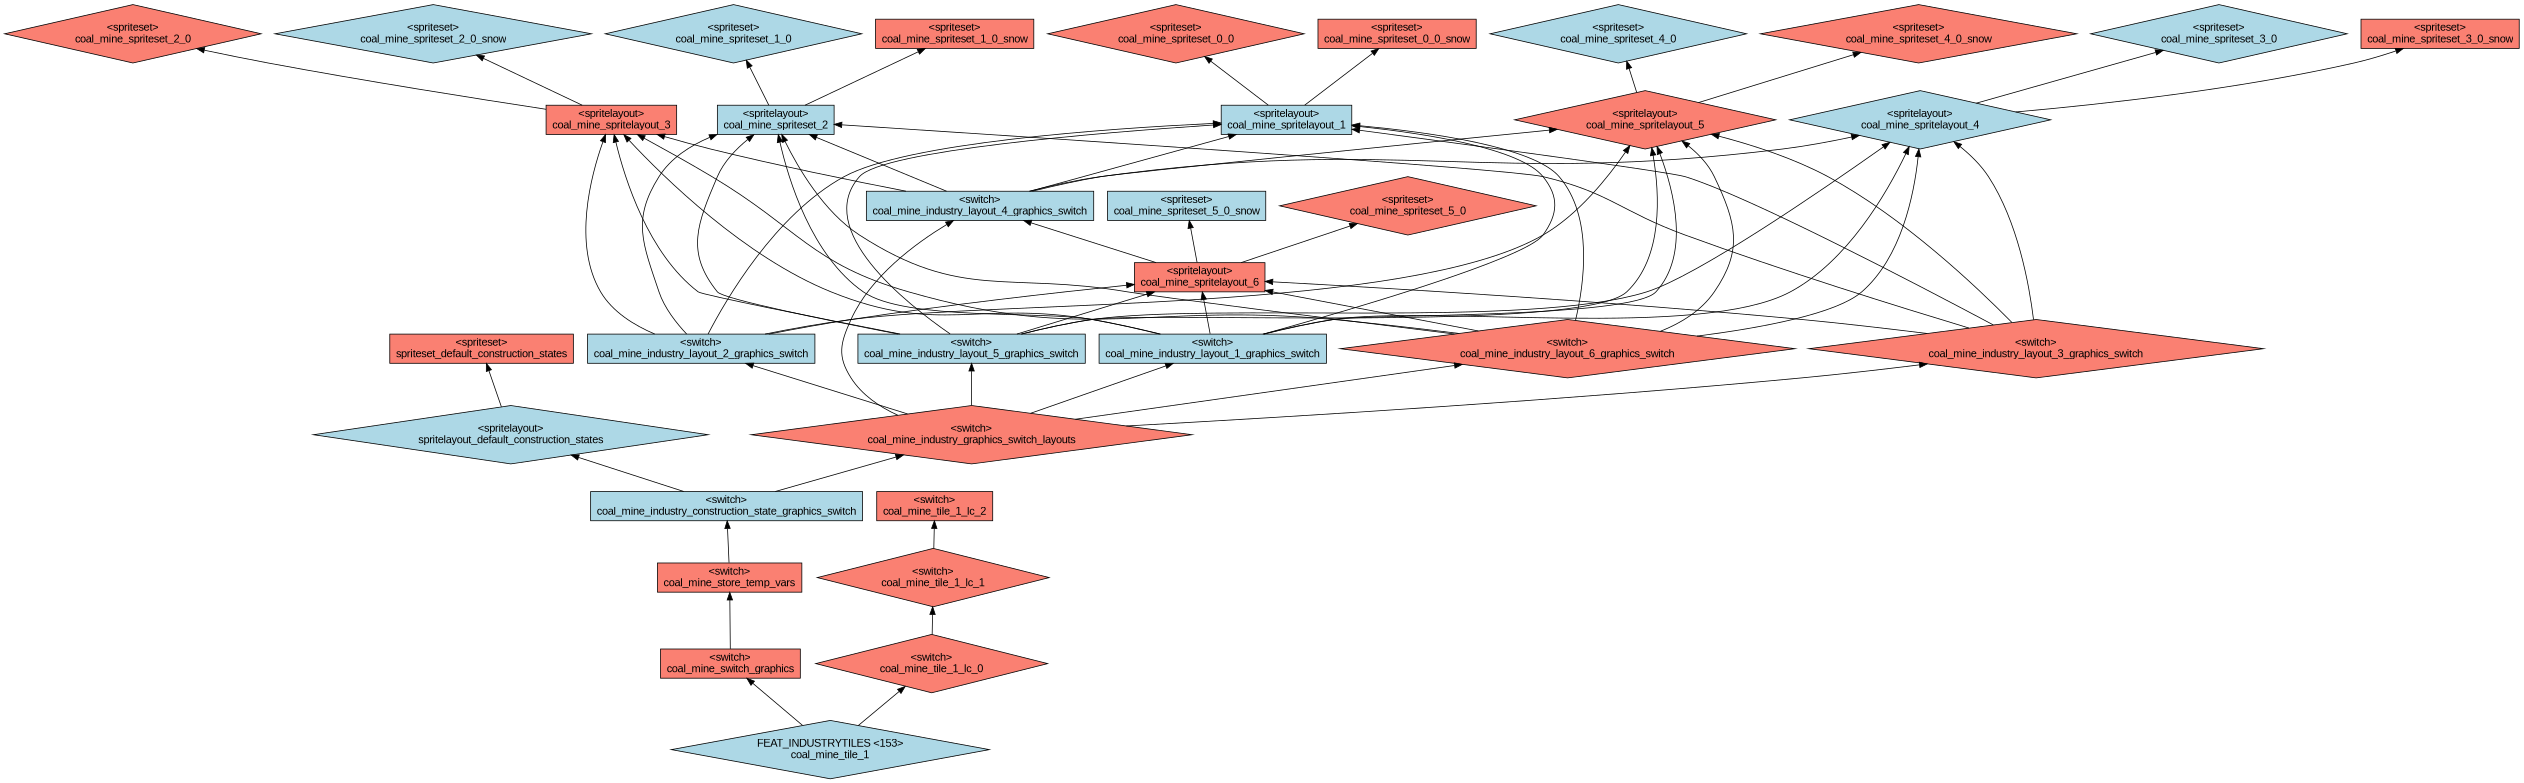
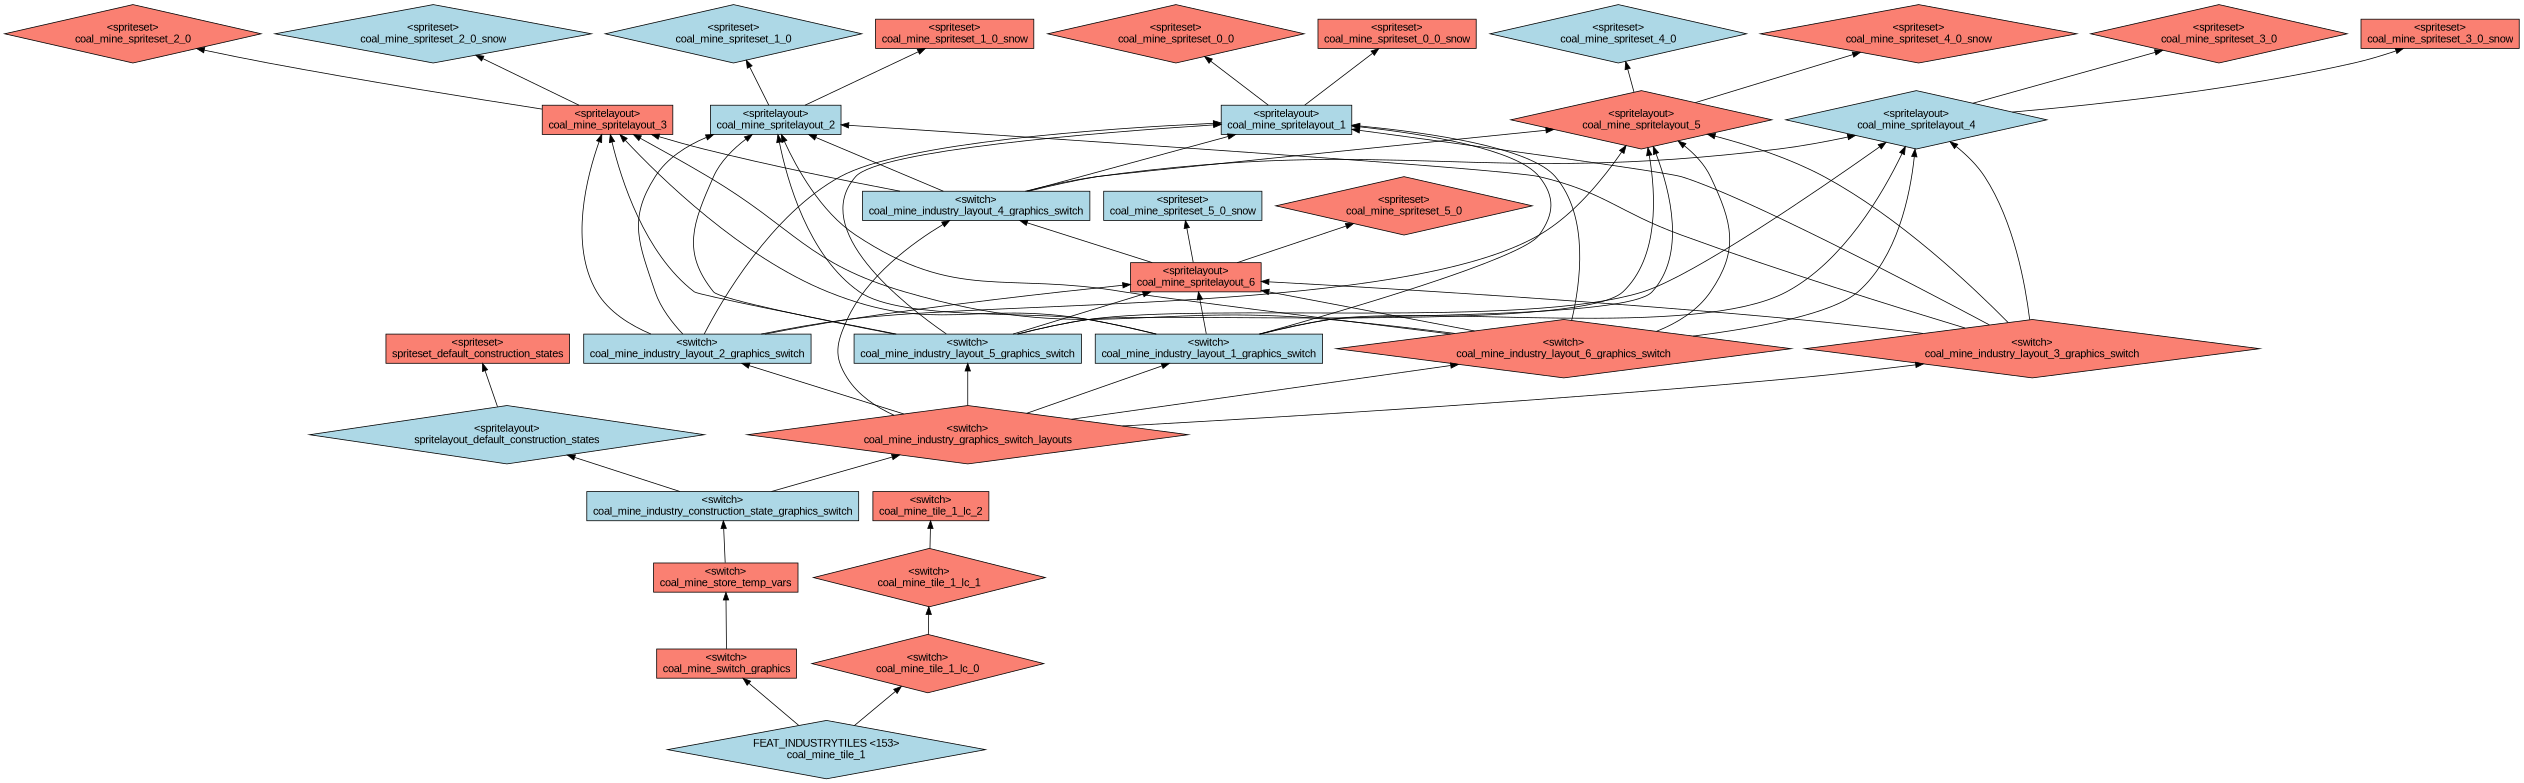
(2219, 34) -> (2219, 34)
(776, 120) -> (776, 120)
